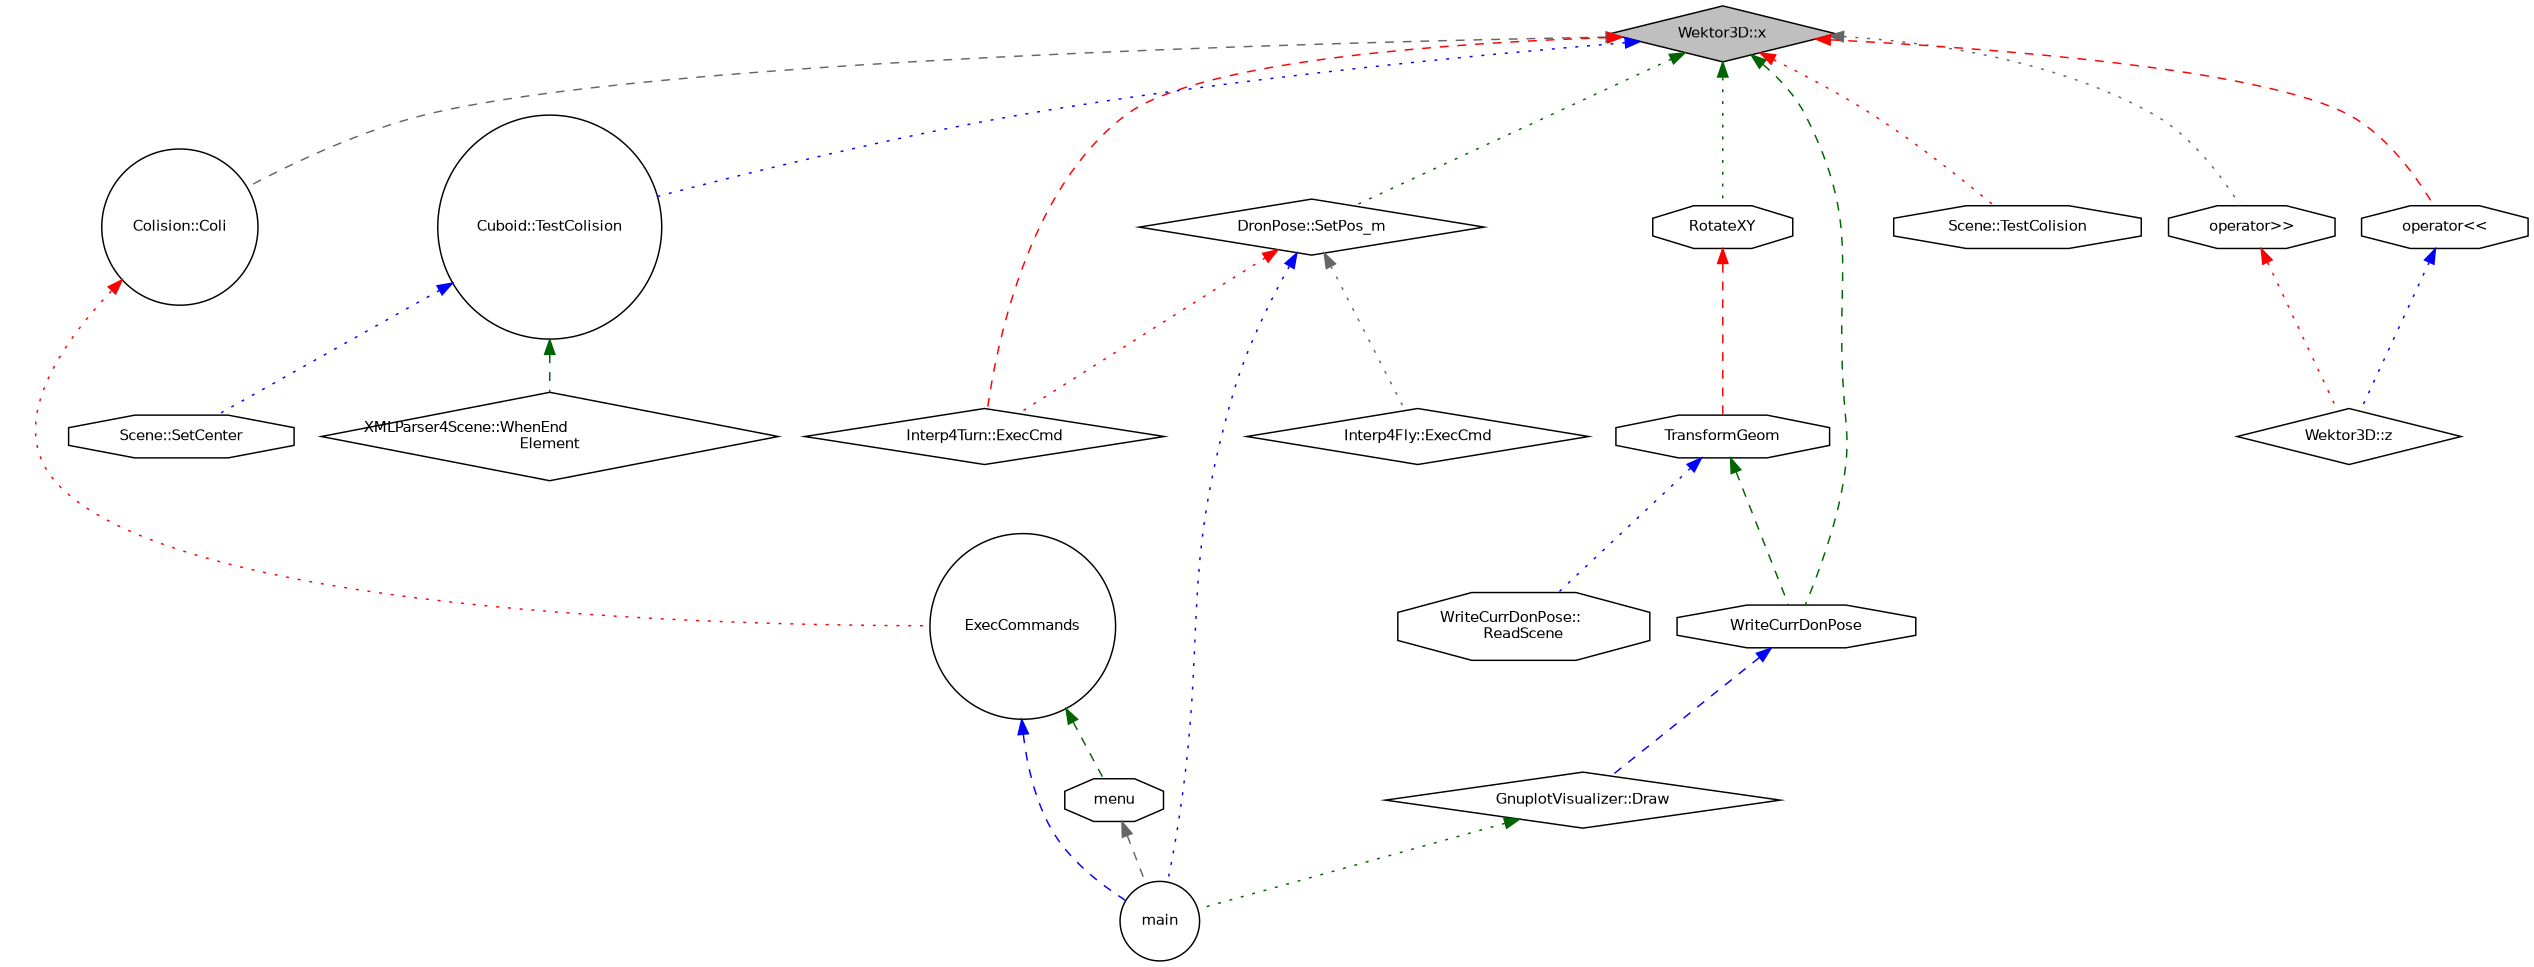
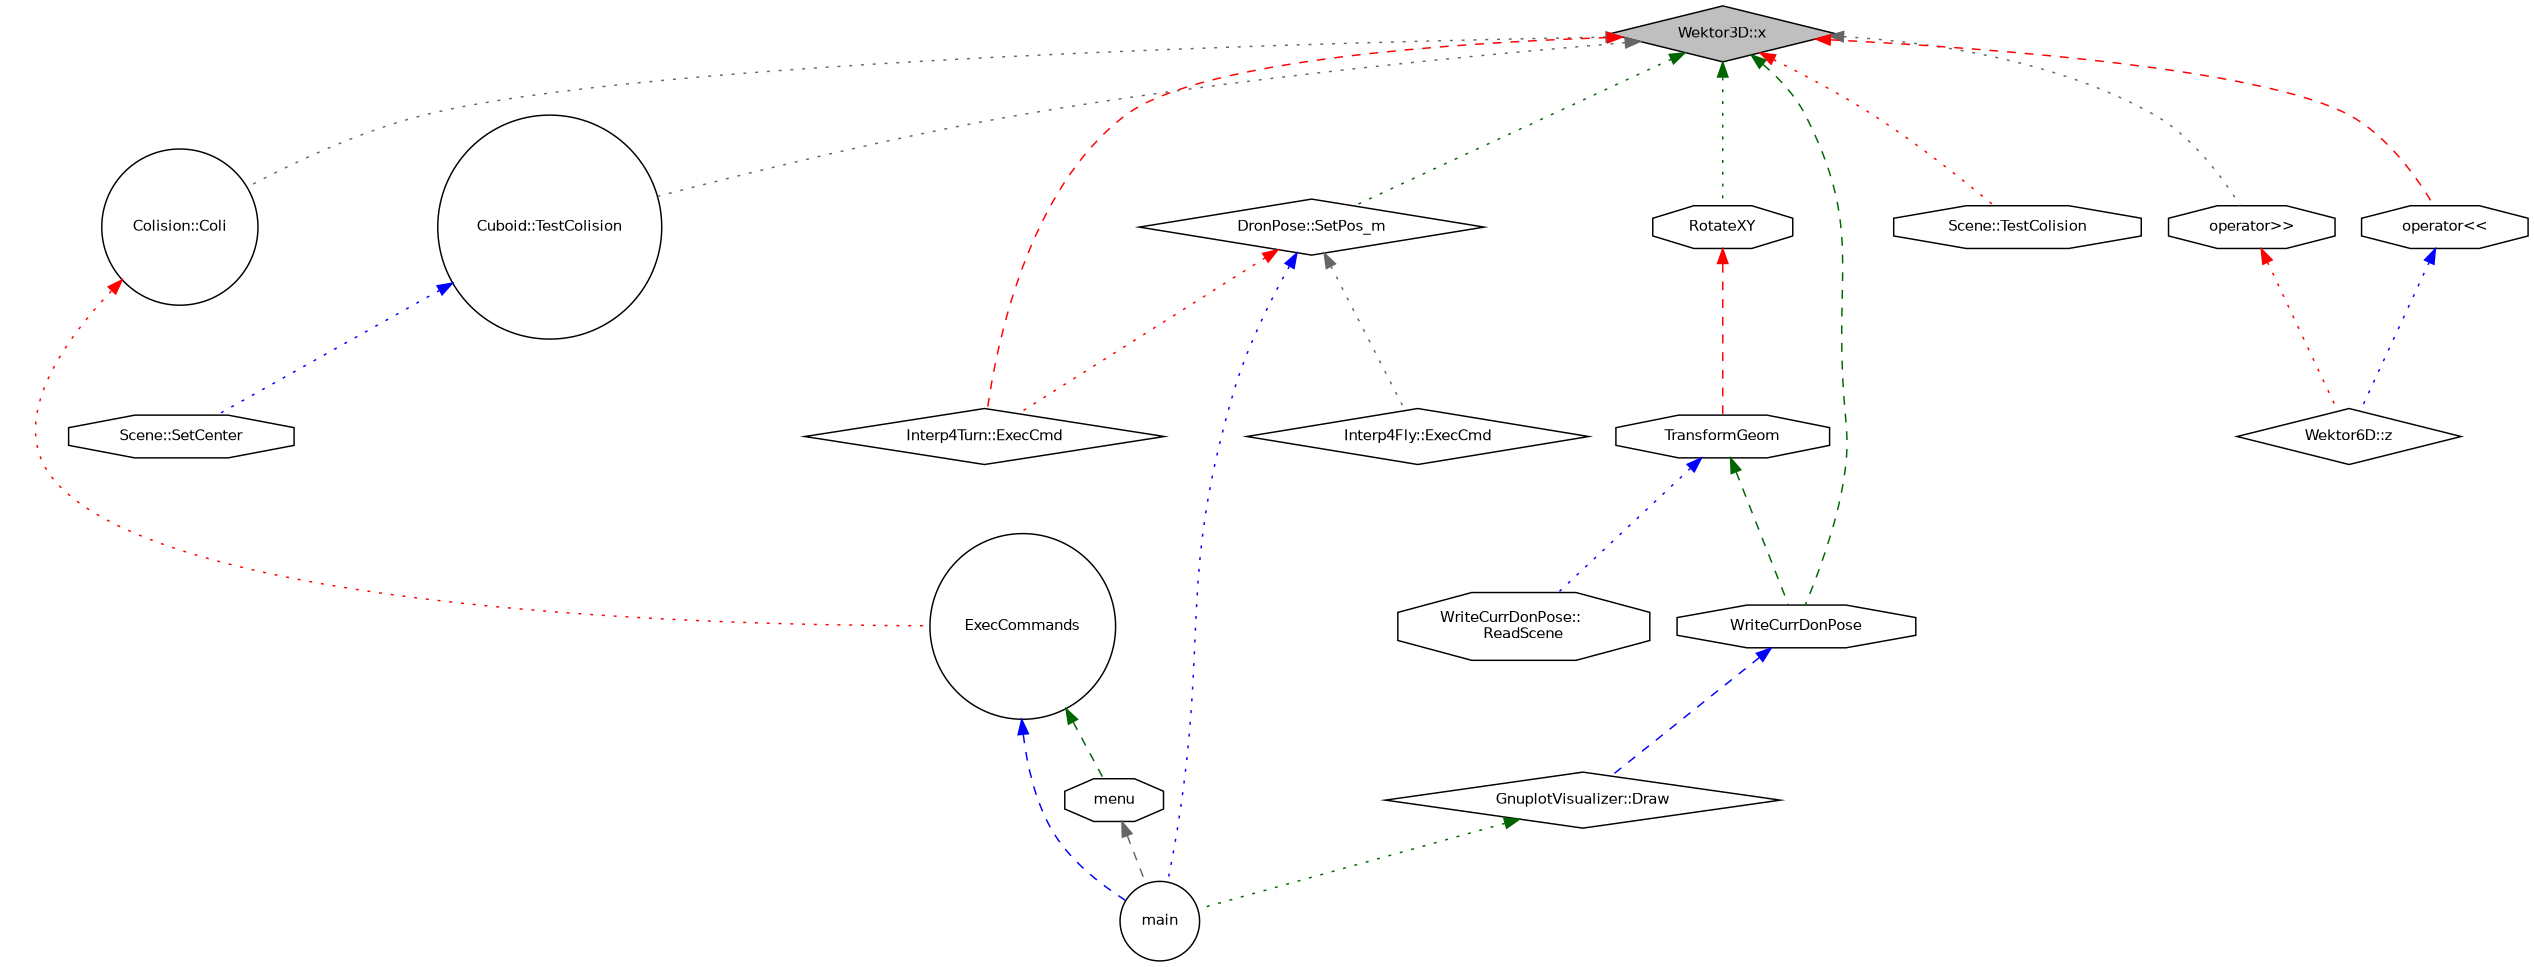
(918, 62) -> (918, 62)
(1138, 96) -> (1138, 96)
(550, 437) -> none
(2349, 437) -> (2349, 437)
